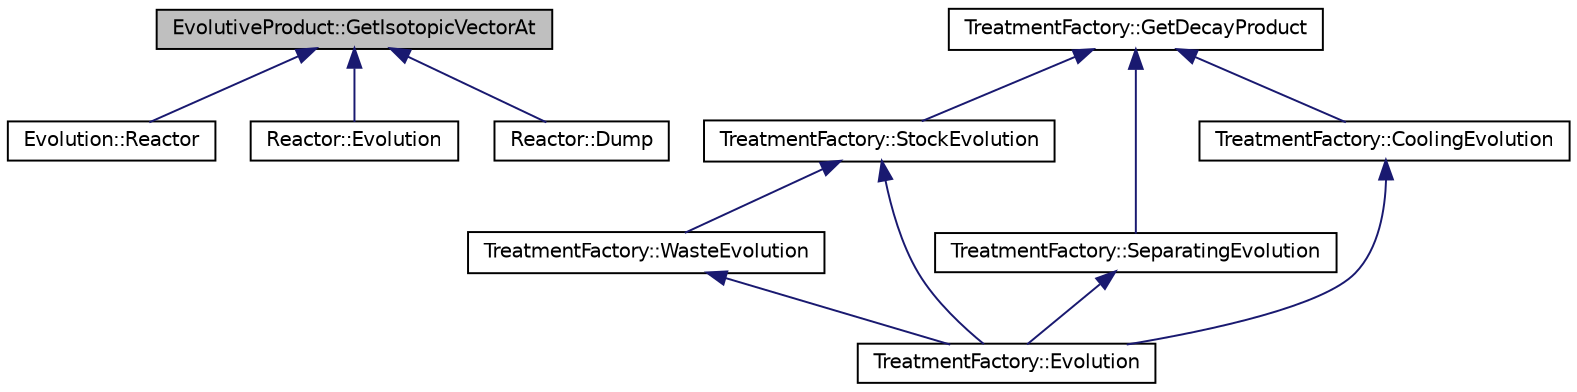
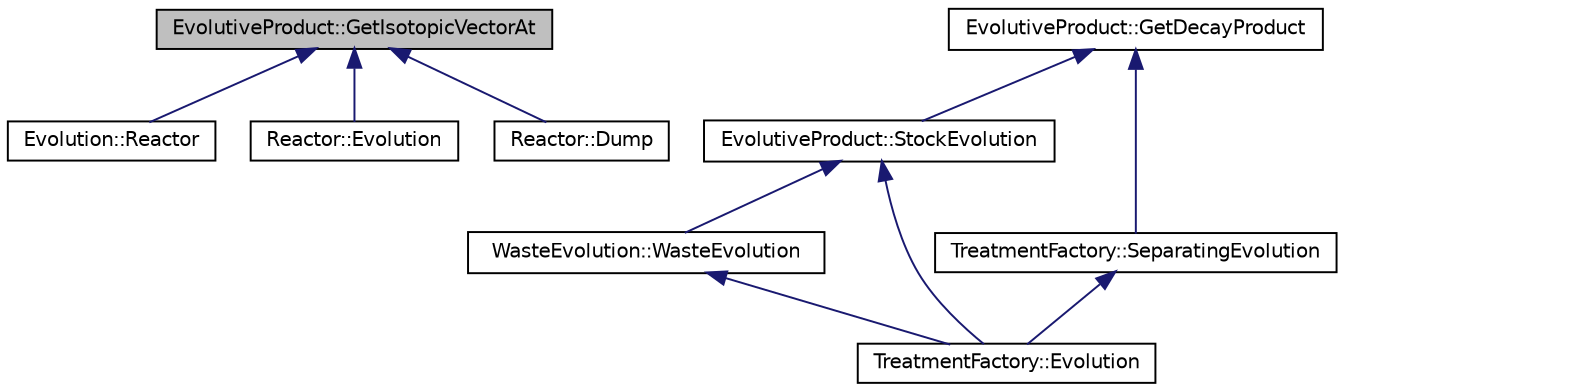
(1136, 29) -> (1136, 29)
(879, 141) -> (879, 141)
(1385, 141) -> none
(646, 253) -> (646, 253)
